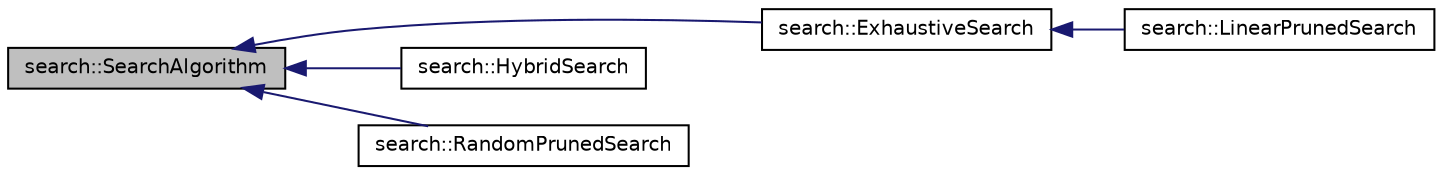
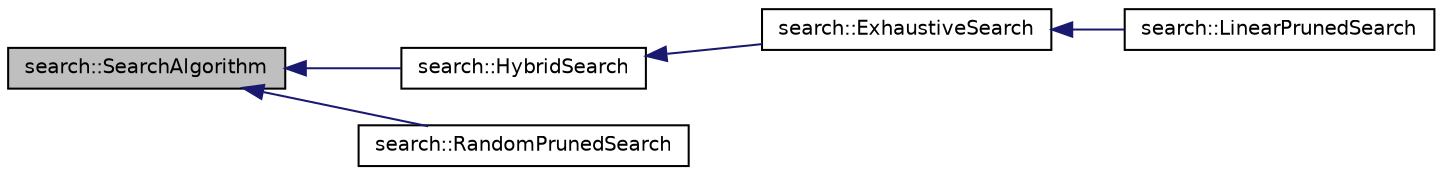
(507, 21) -> (715, 49)
